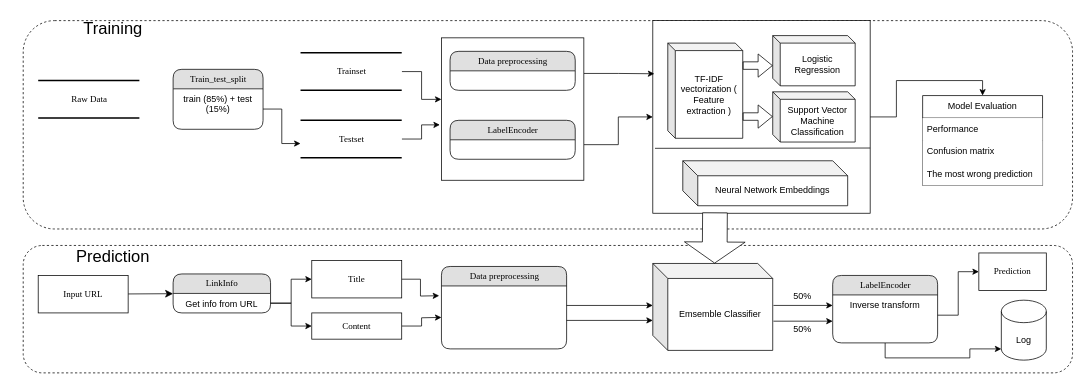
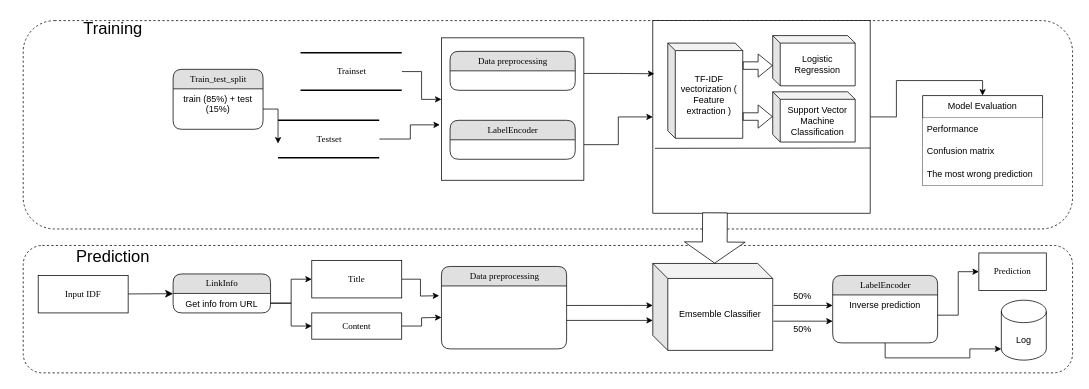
(89, 99) -> none
(351, 139) -> (329, 139)
(765, 183) -> none
(83, 294) -> (83, 294)
(885, 306) -> (885, 306)
